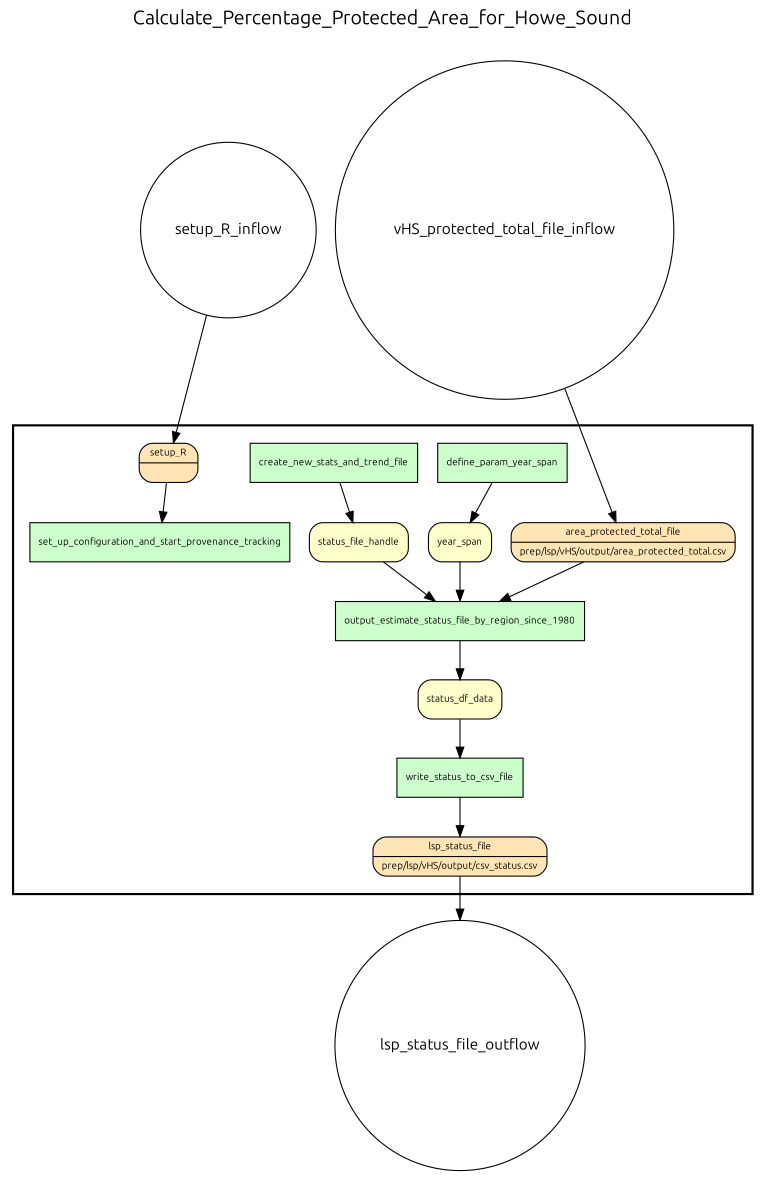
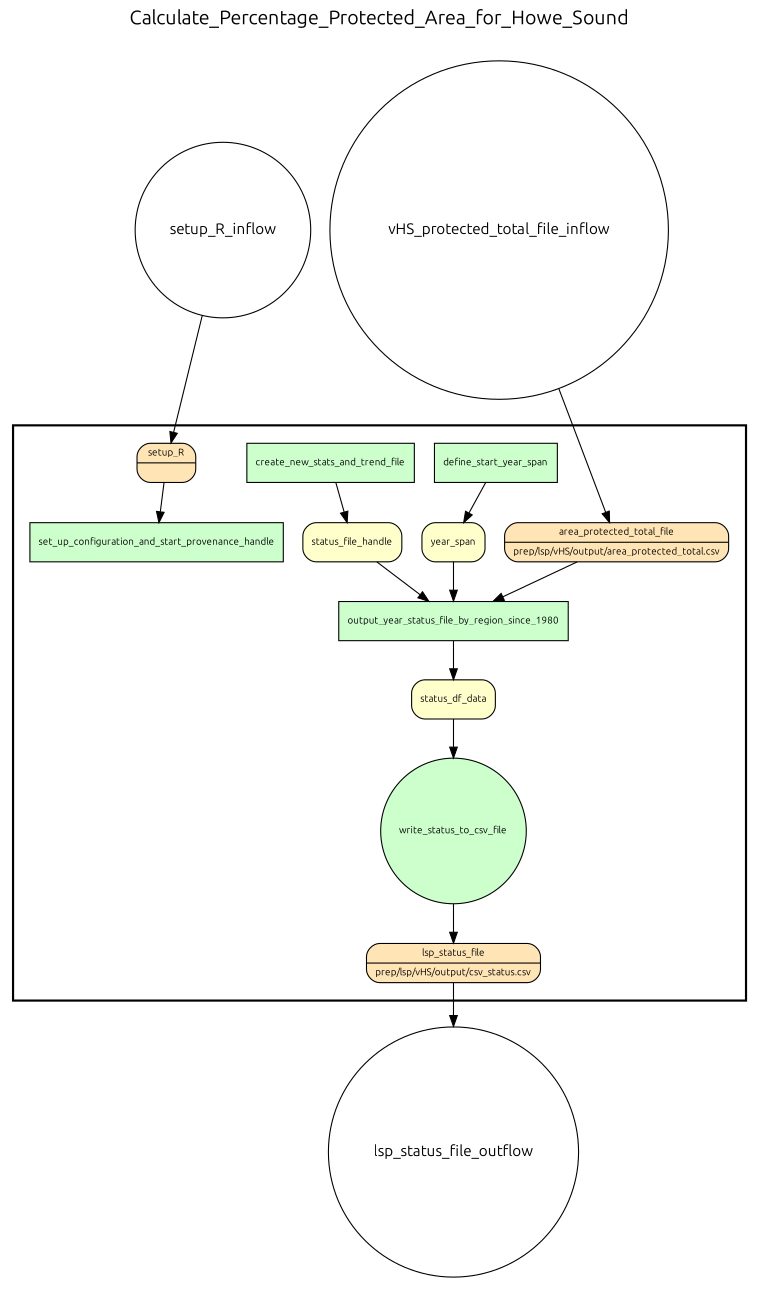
(502, 463) -> (496, 463)
(160, 542) -> (157, 542)
(460, 621) -> (453, 621)
(460, 778) -> (453, 831)
